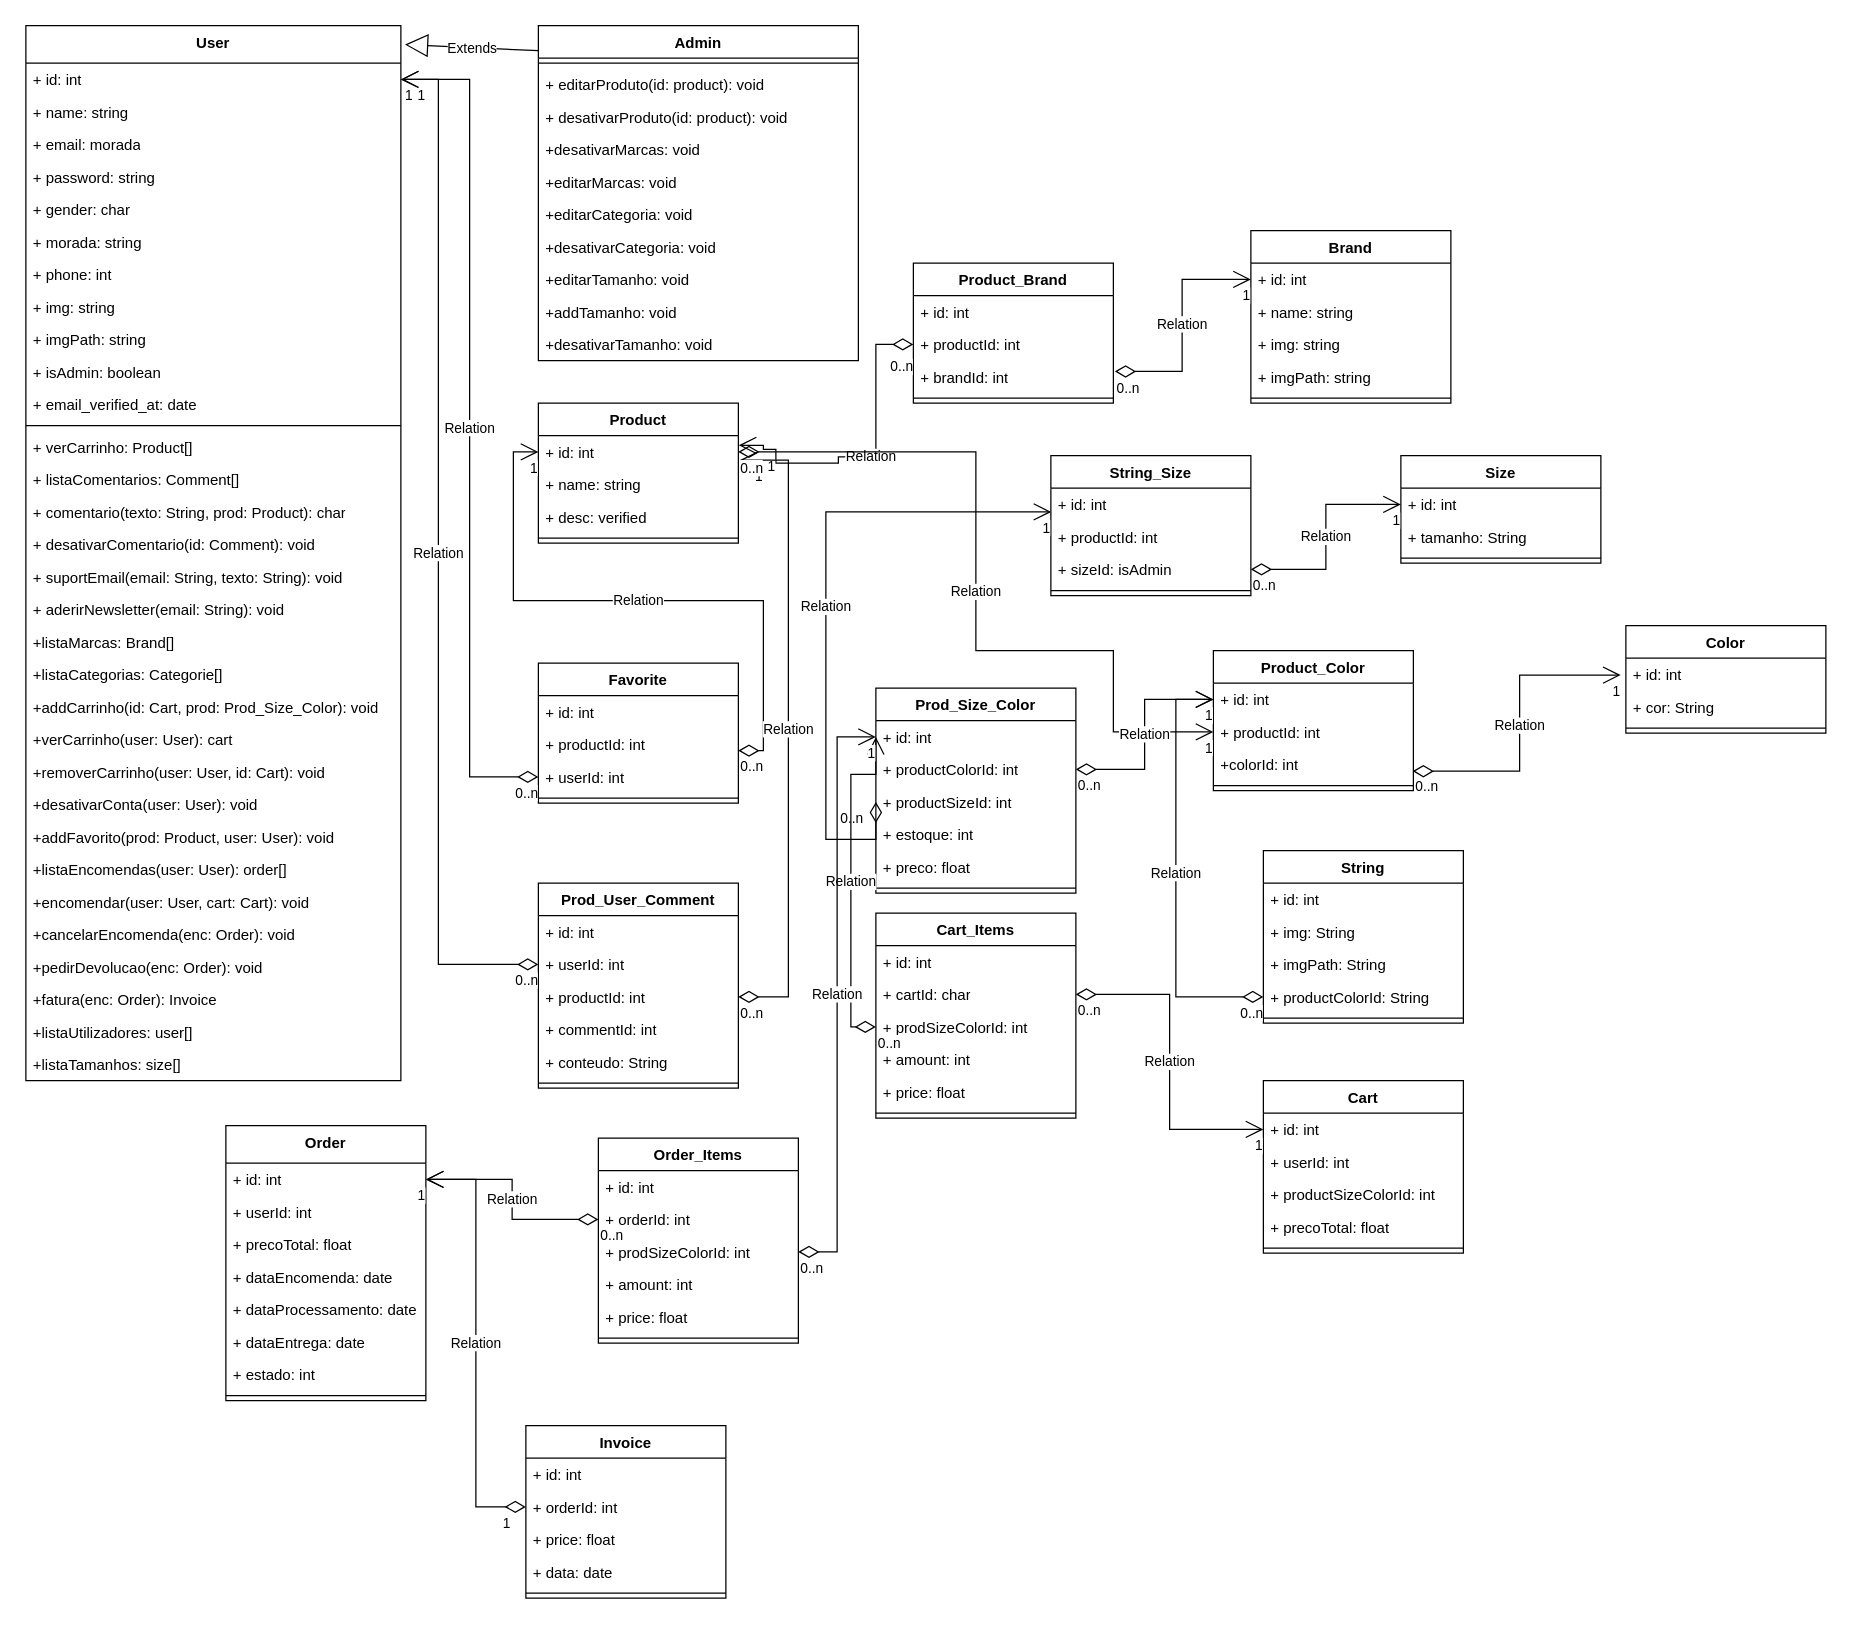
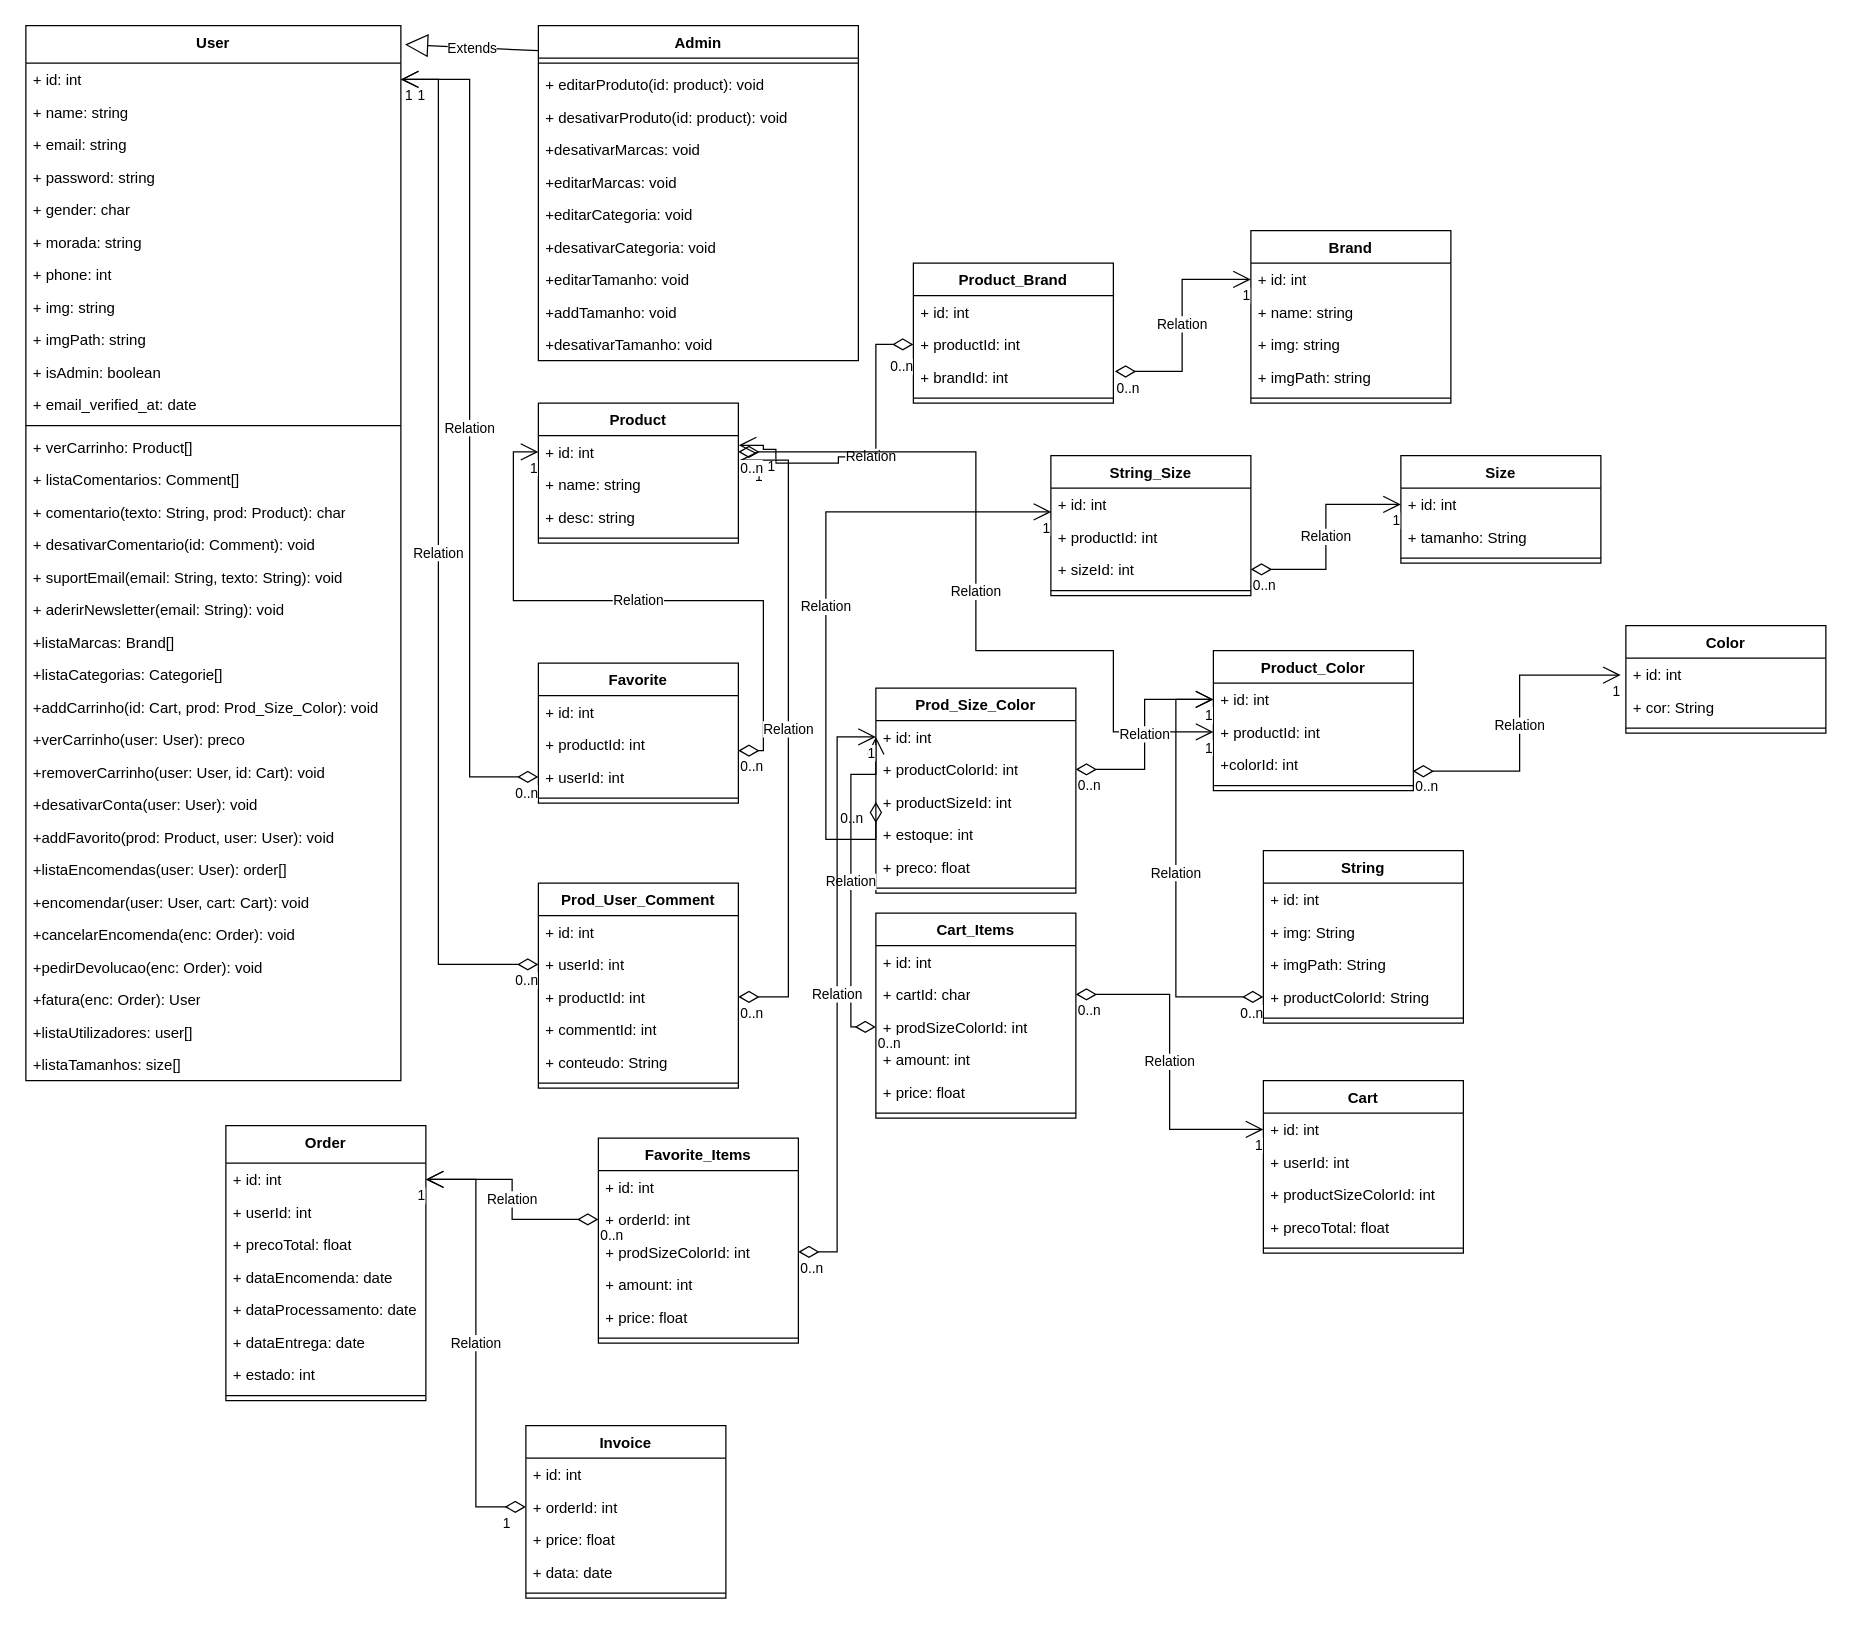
(88, 146) -> (86, 146)
(603, 518) -> (597, 518)
(1118, 571) -> (1103, 571)
(149, 741) -> (154, 741)
(141, 1001) -> (130, 1001)
(698, 1156) -> (698, 1156)
